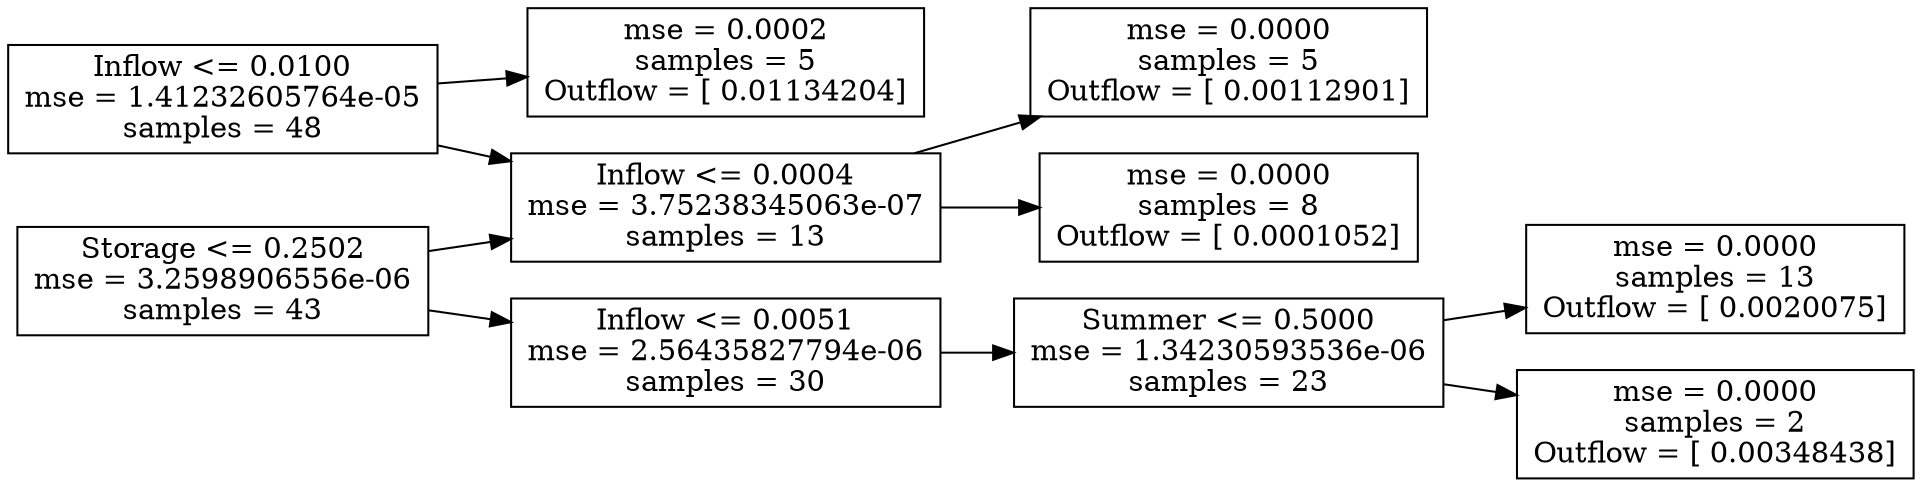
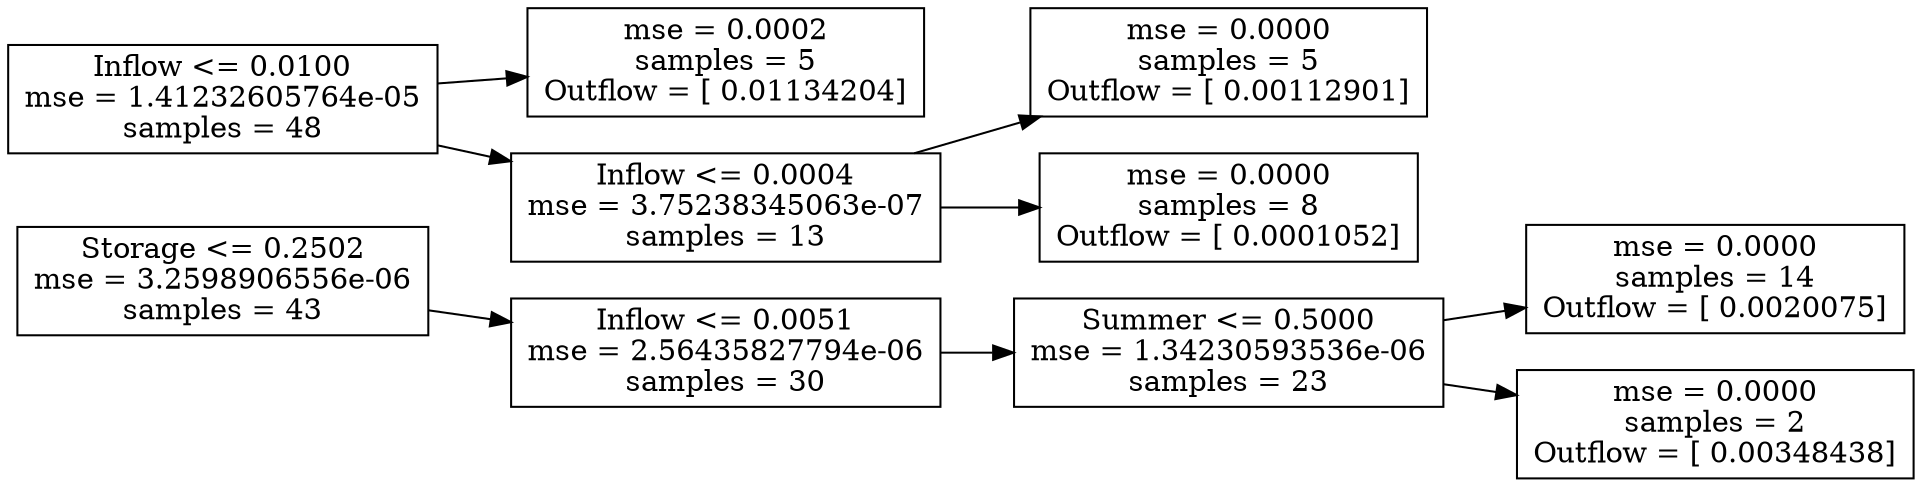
(459, 247) -> none
(1715, 279) -> (1715, 279)
